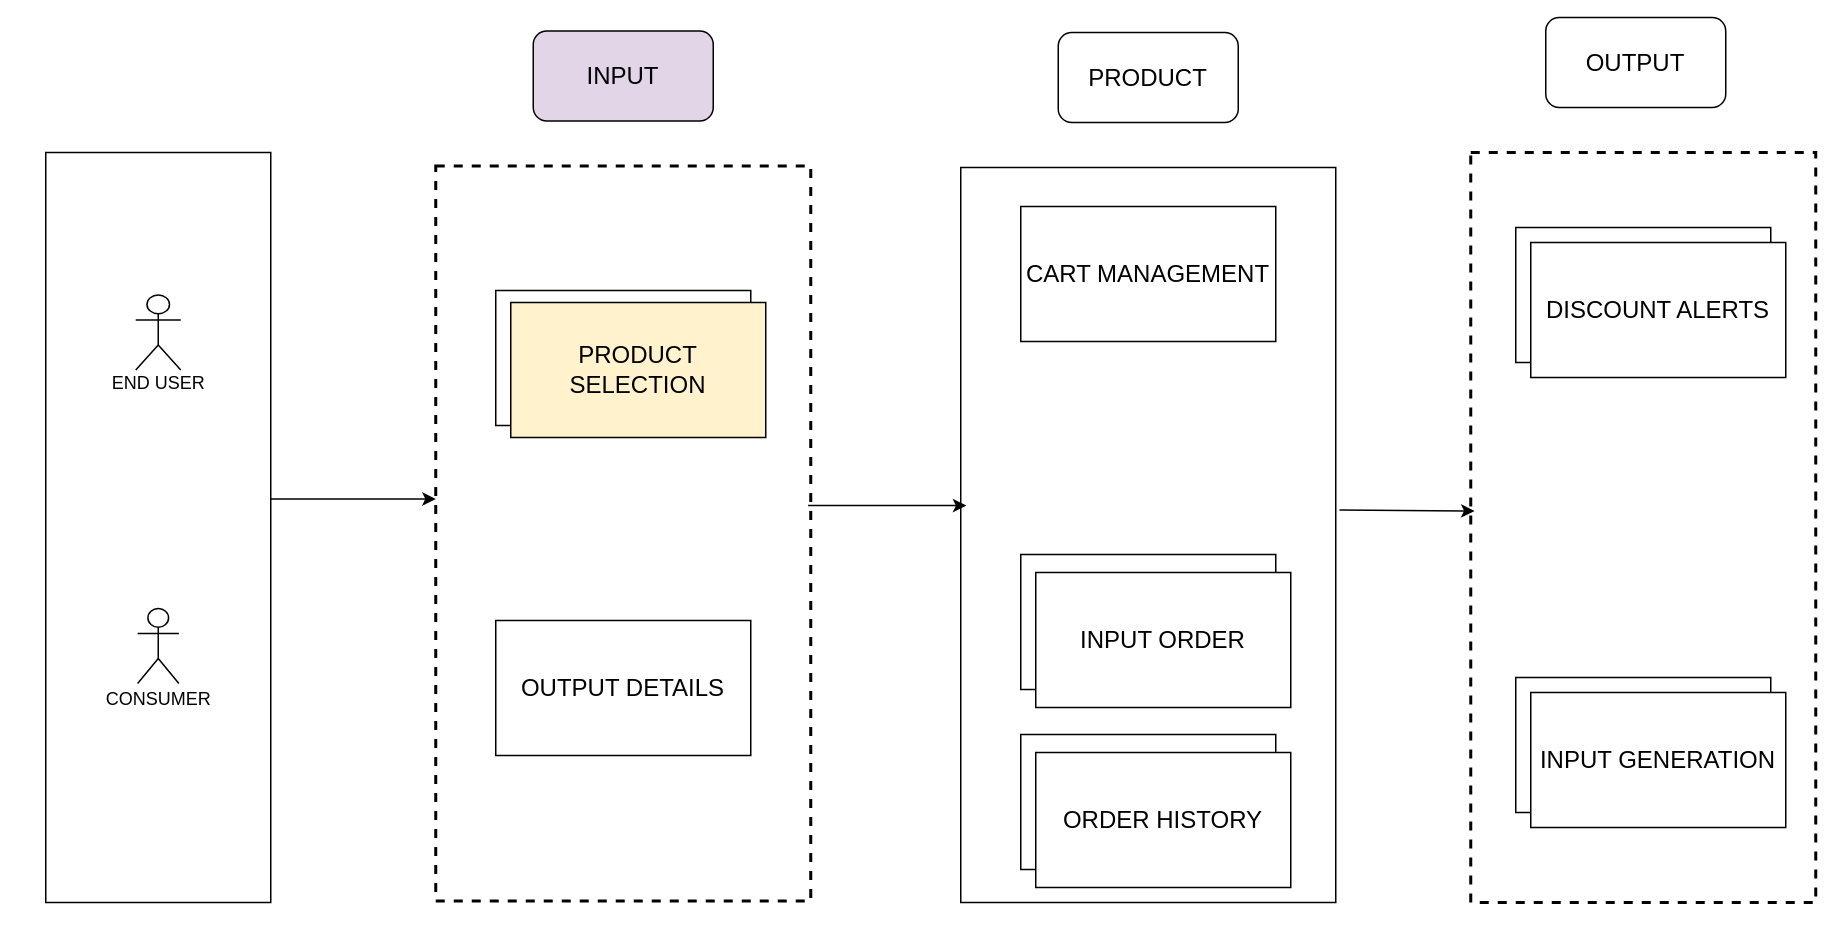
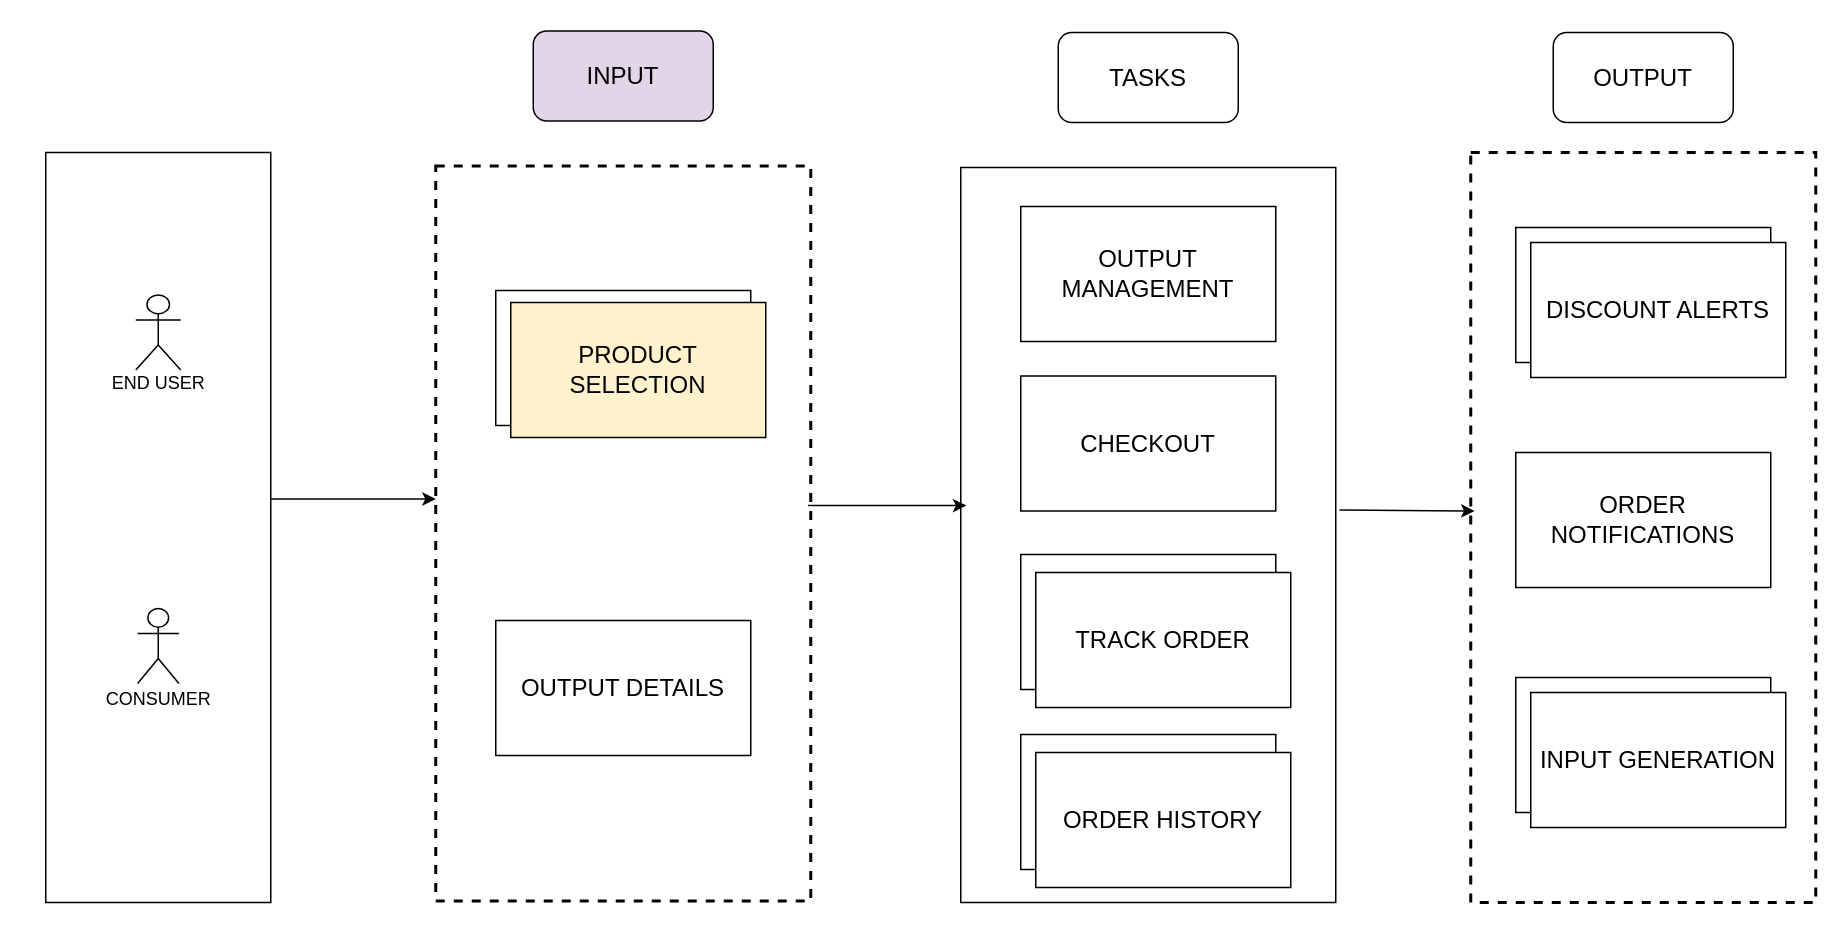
(1636, 62) -> (1643, 77)
(1148, 77) -> (1148, 77)
(1148, 274) -> (1148, 274)
none -> (1148, 443)
none -> (1643, 520)
(1163, 640) -> (1163, 640)
